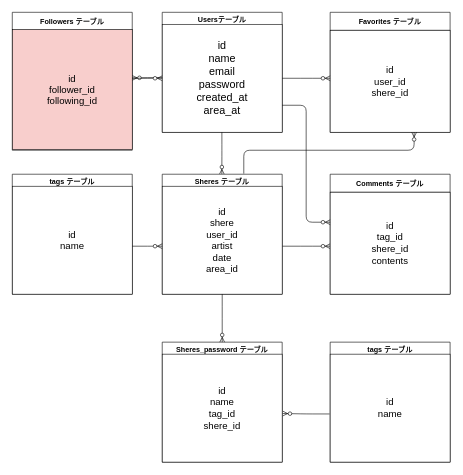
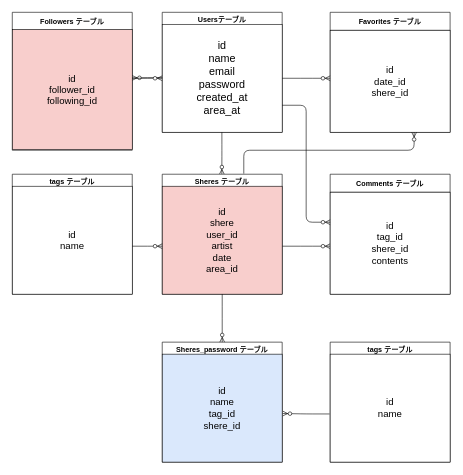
(390, 81) -> (390, 81)
(222, 240) -> (222, 240)
(222, 408) -> (222, 408)
